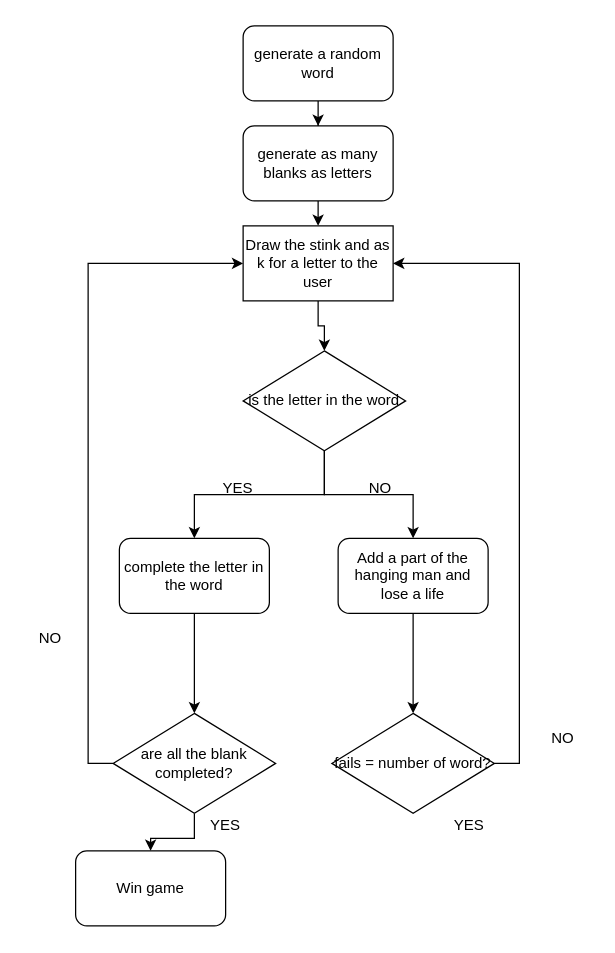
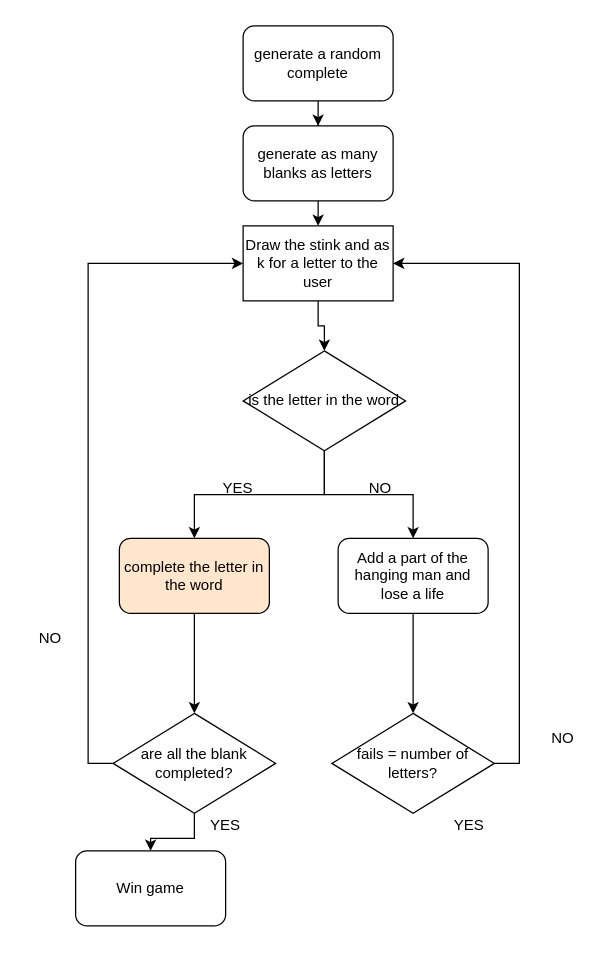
(318, 63) -> (318, 63)
(194, 576) -> (194, 576)
(413, 763) -> (413, 763)
